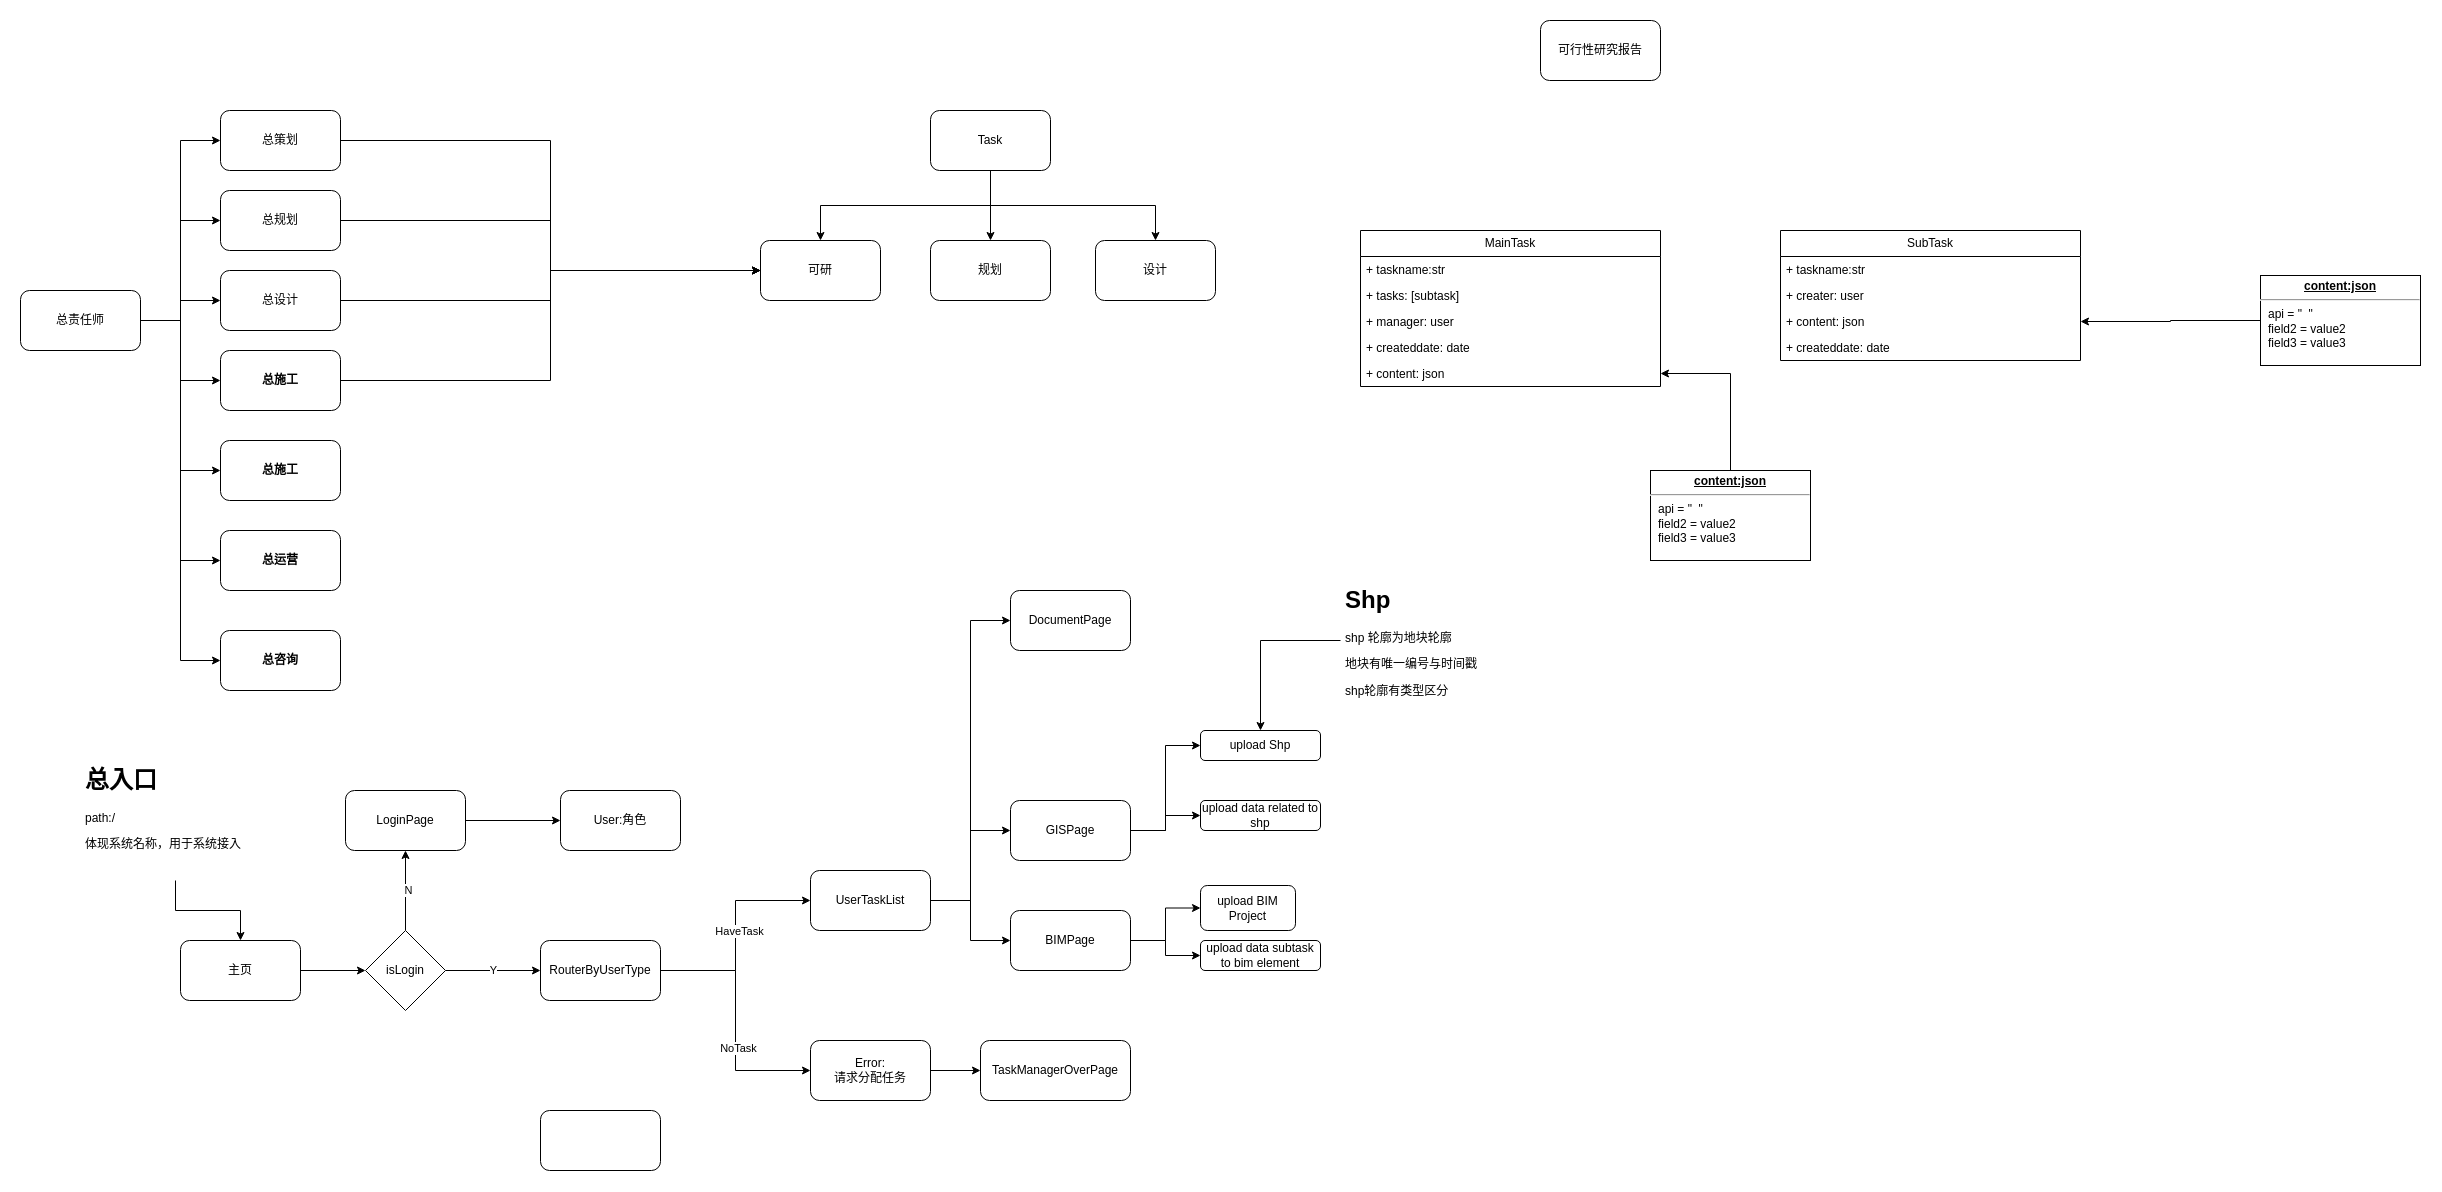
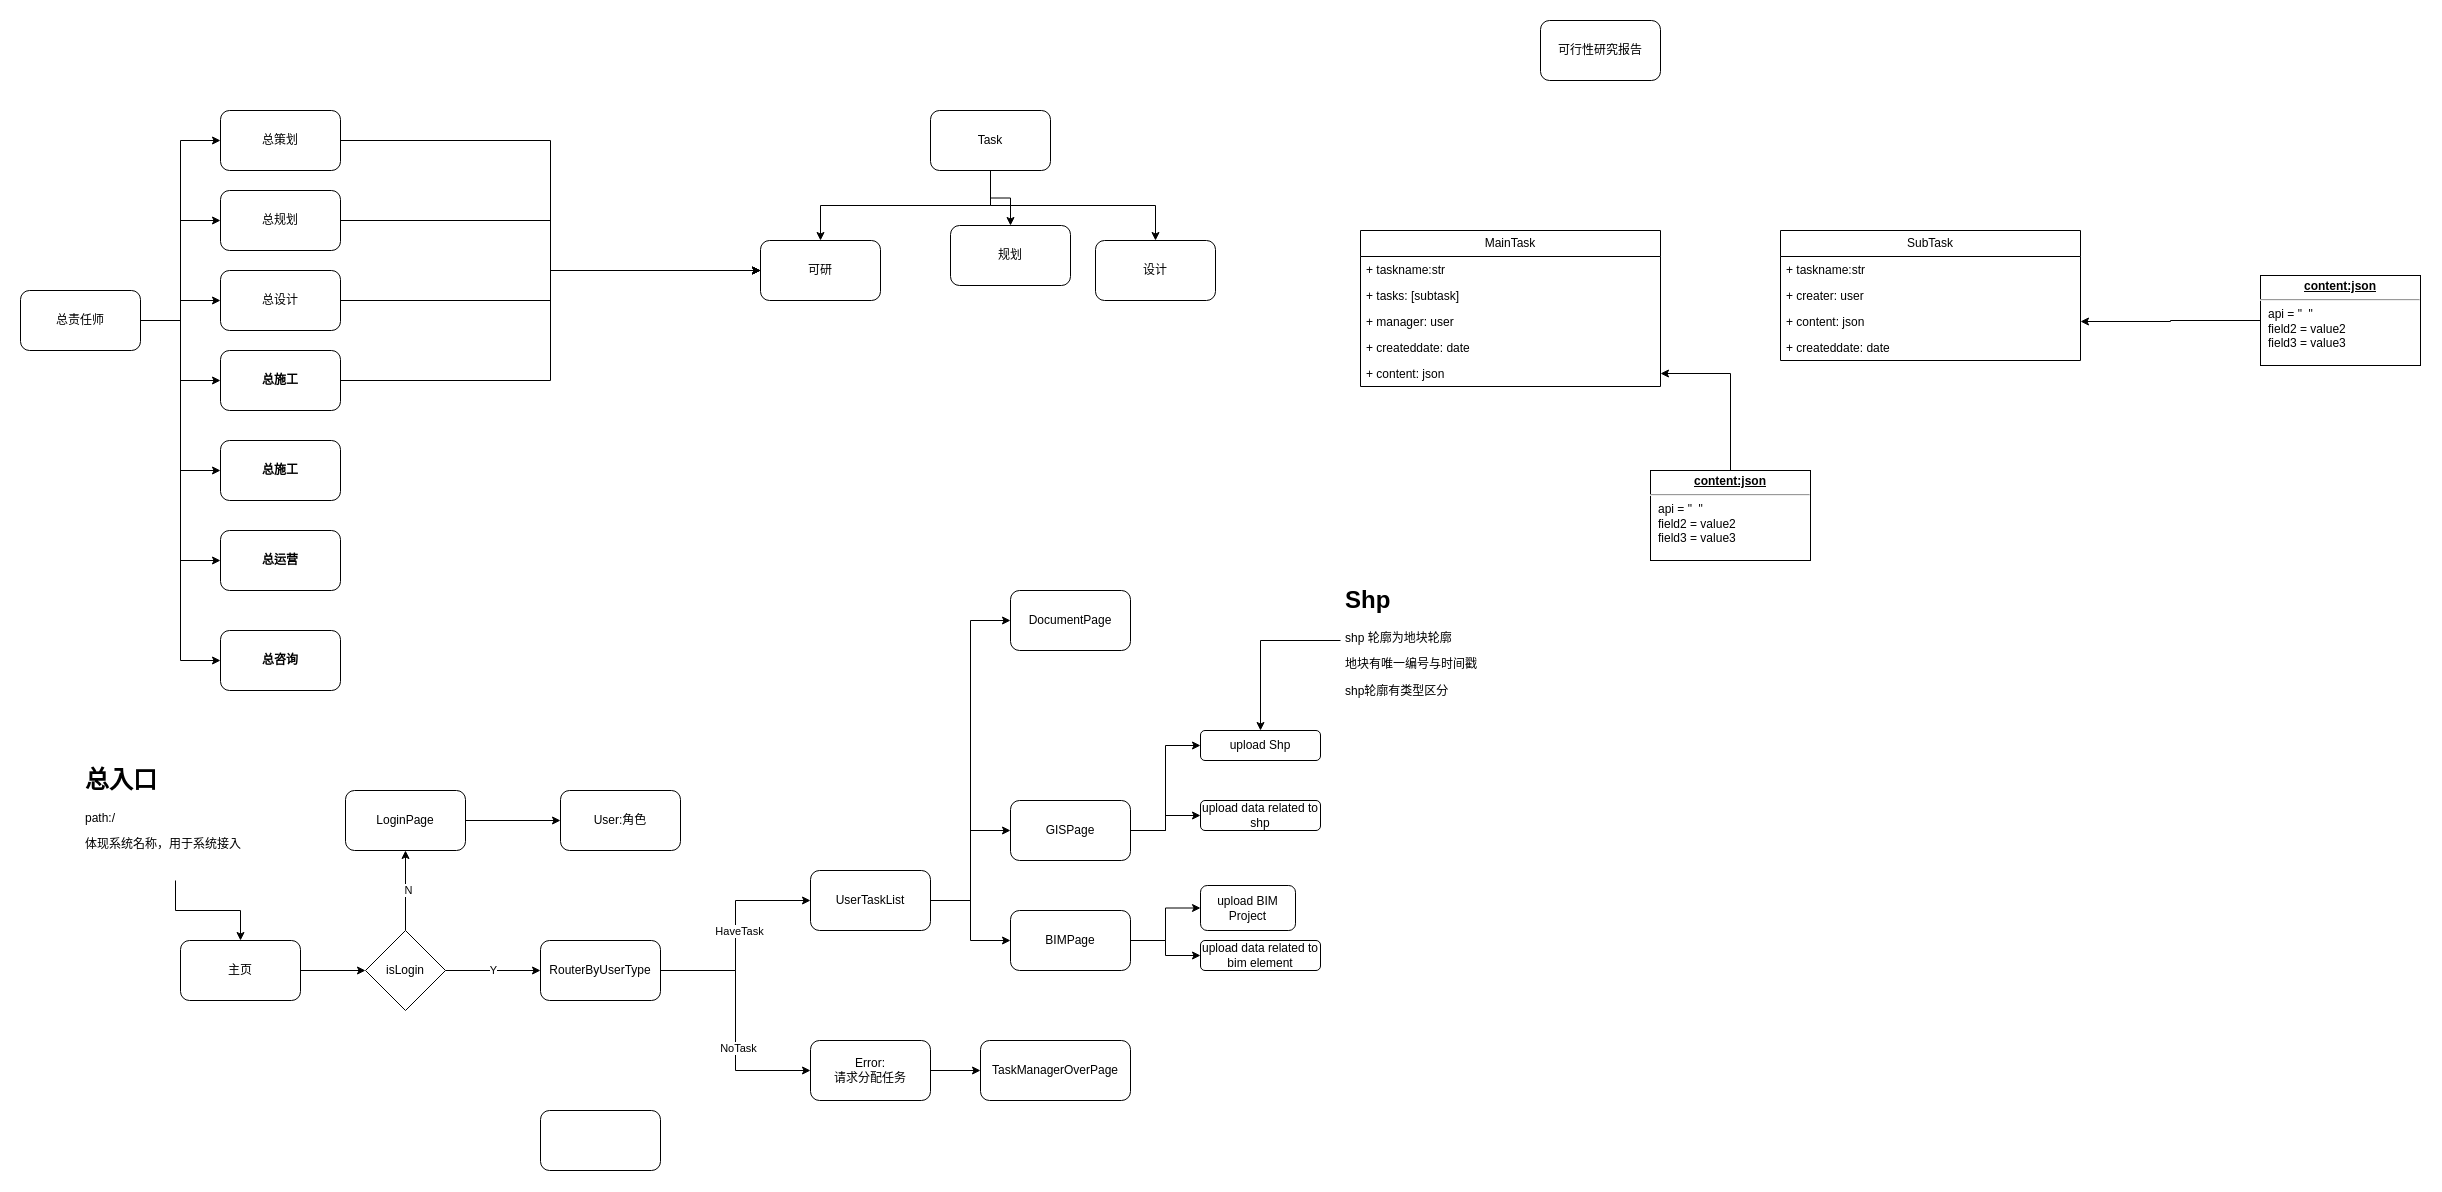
(991, 271) -> (1011, 256)
(1261, 956) -> (1261, 956)
